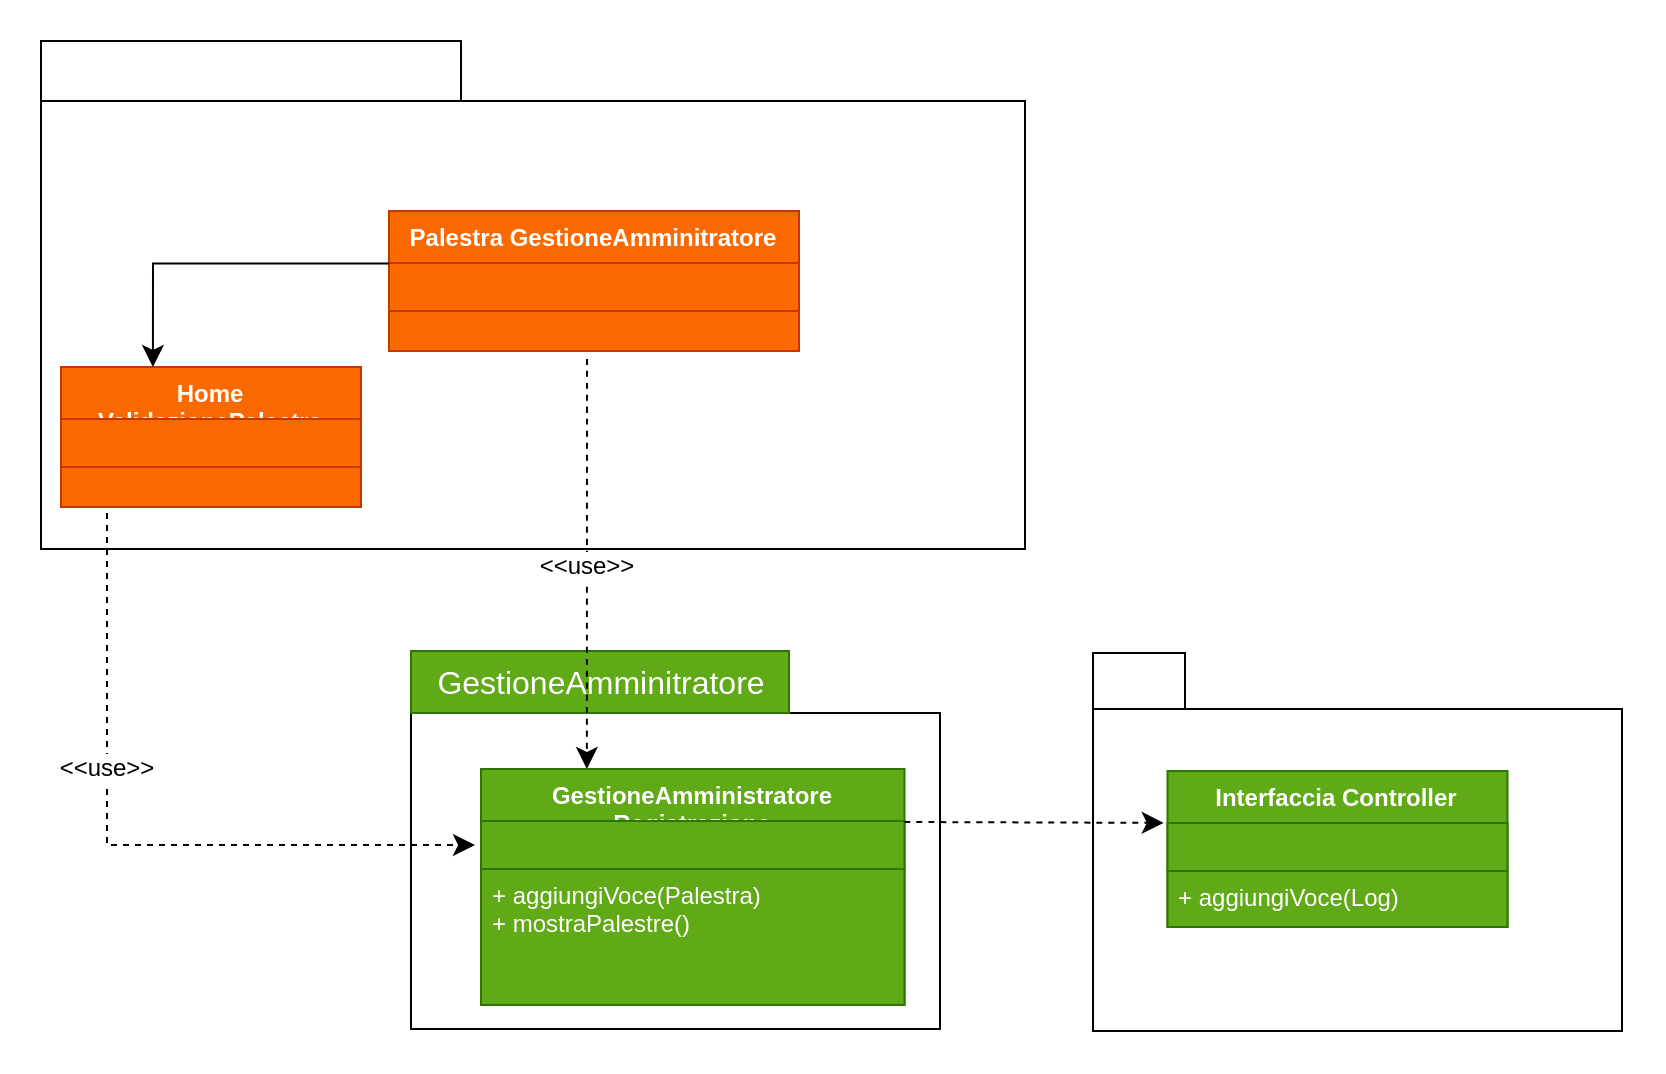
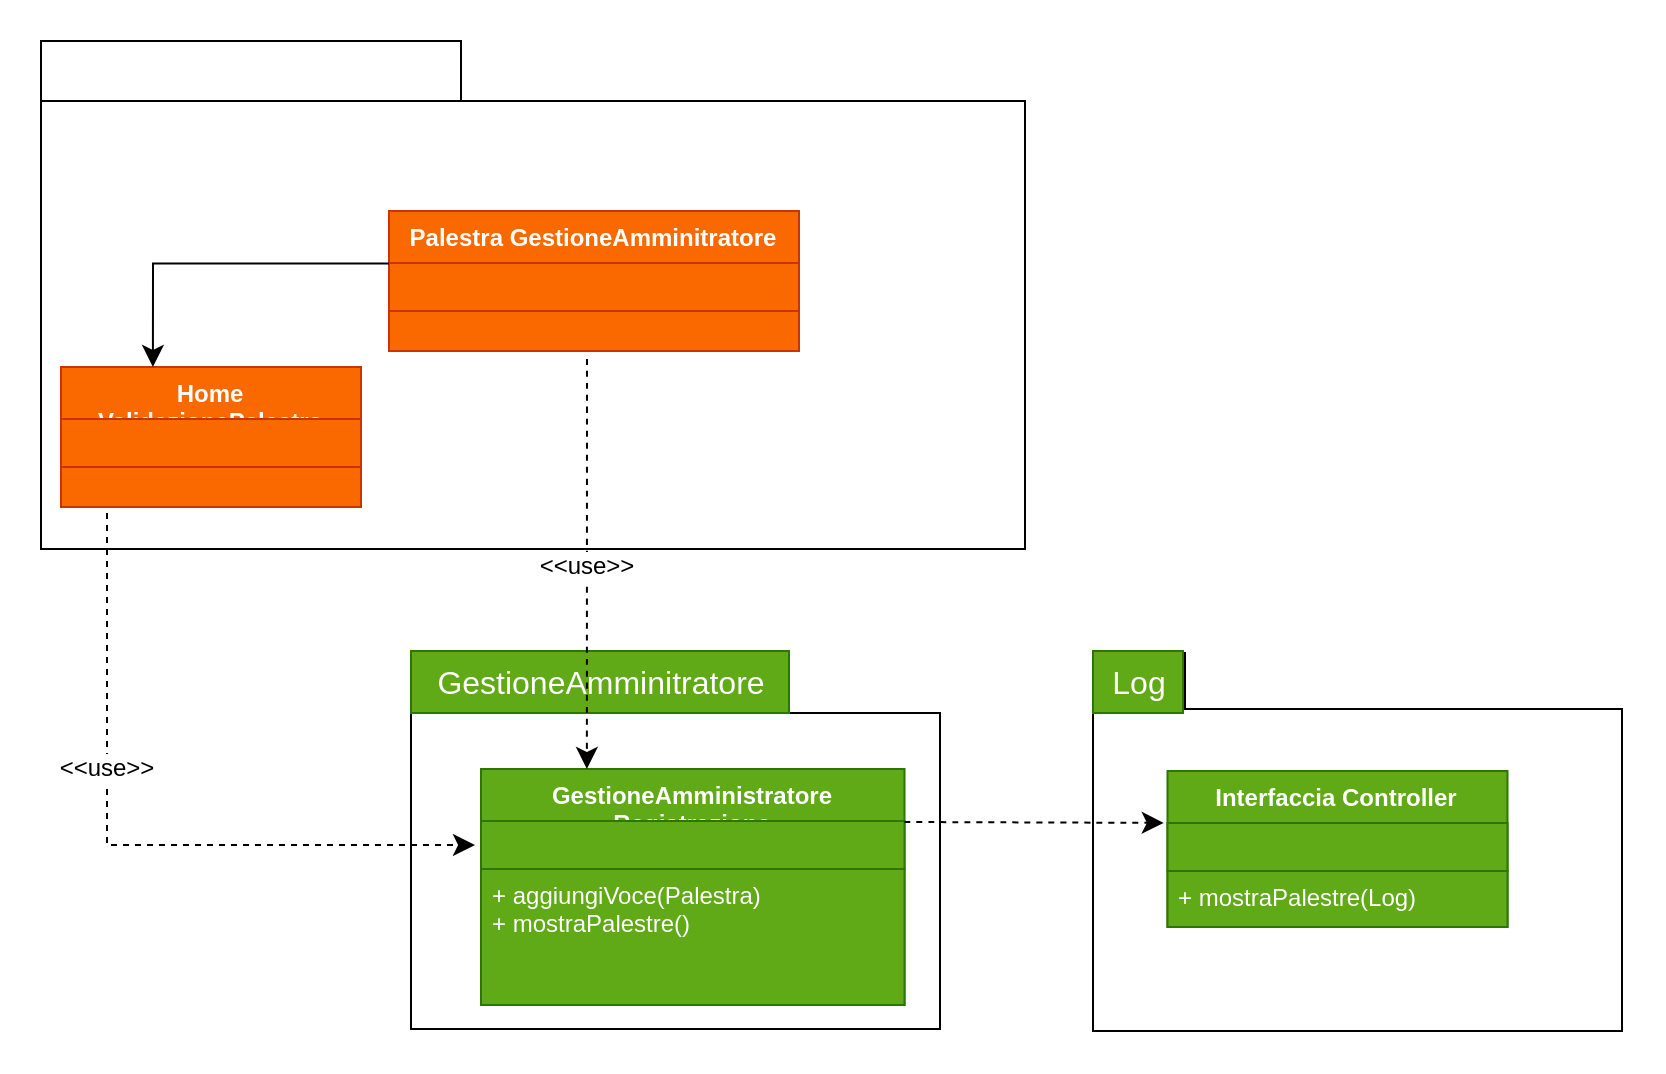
none -> (1138, 682)
(1297, 899) -> (1314, 899)
